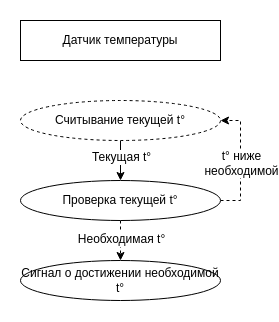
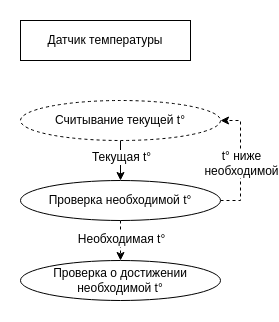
(121, 41) -> (106, 41)
(121, 201) -> (121, 201)
(121, 281) -> (121, 281)
